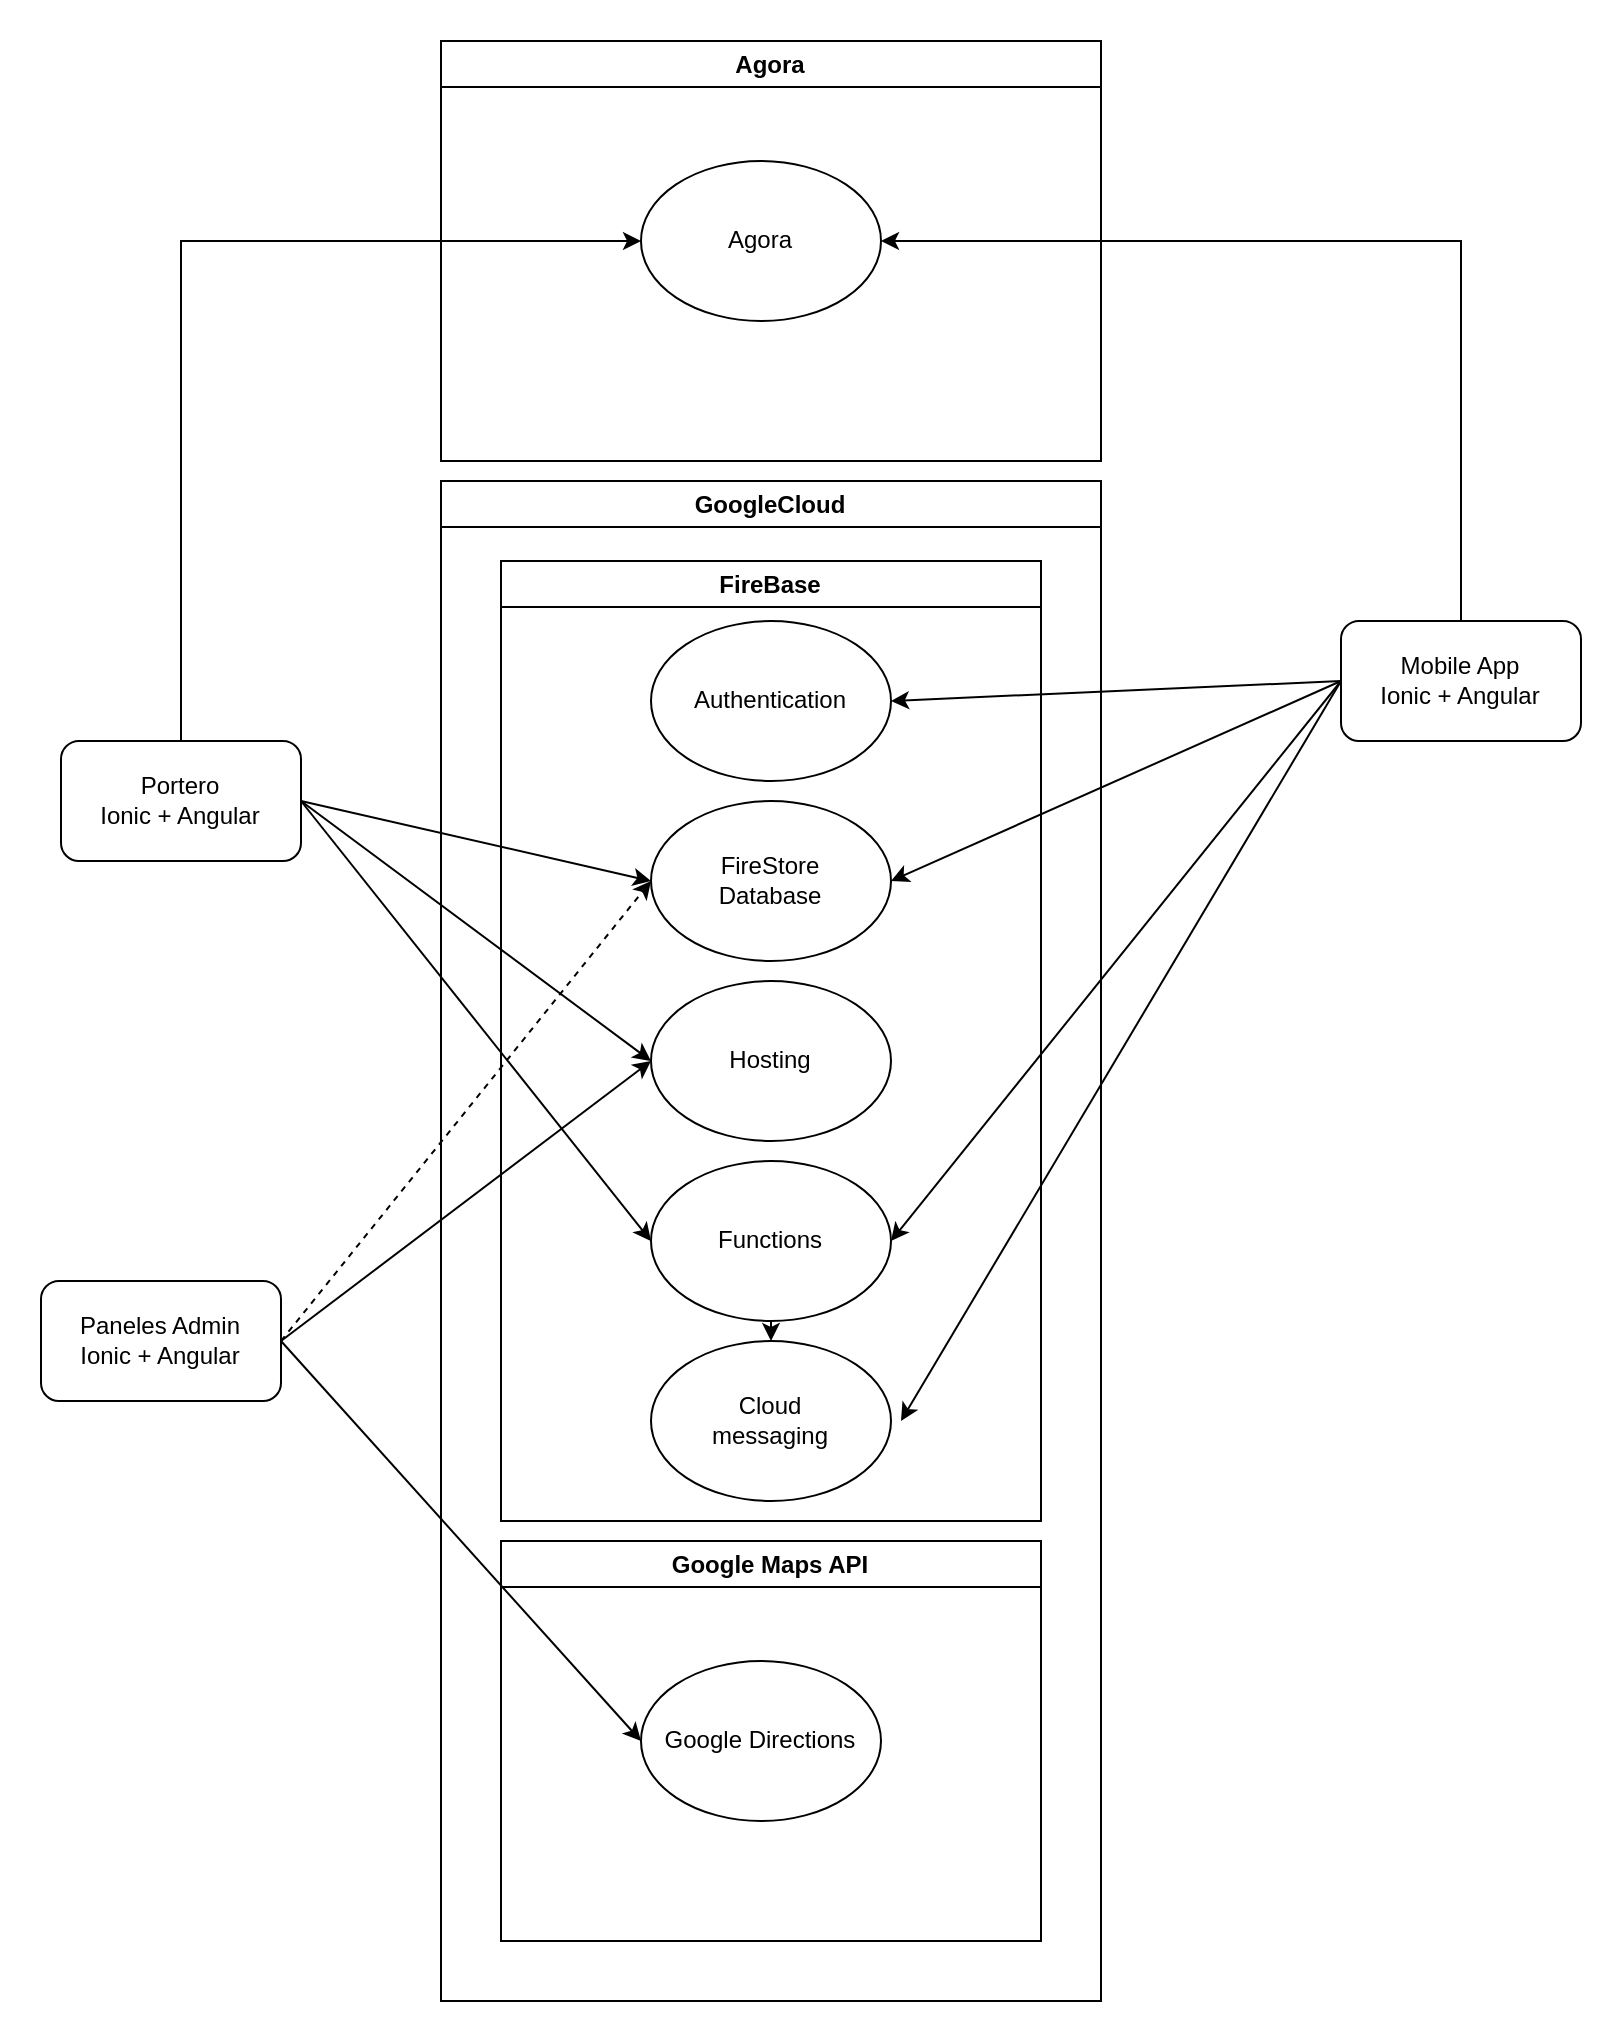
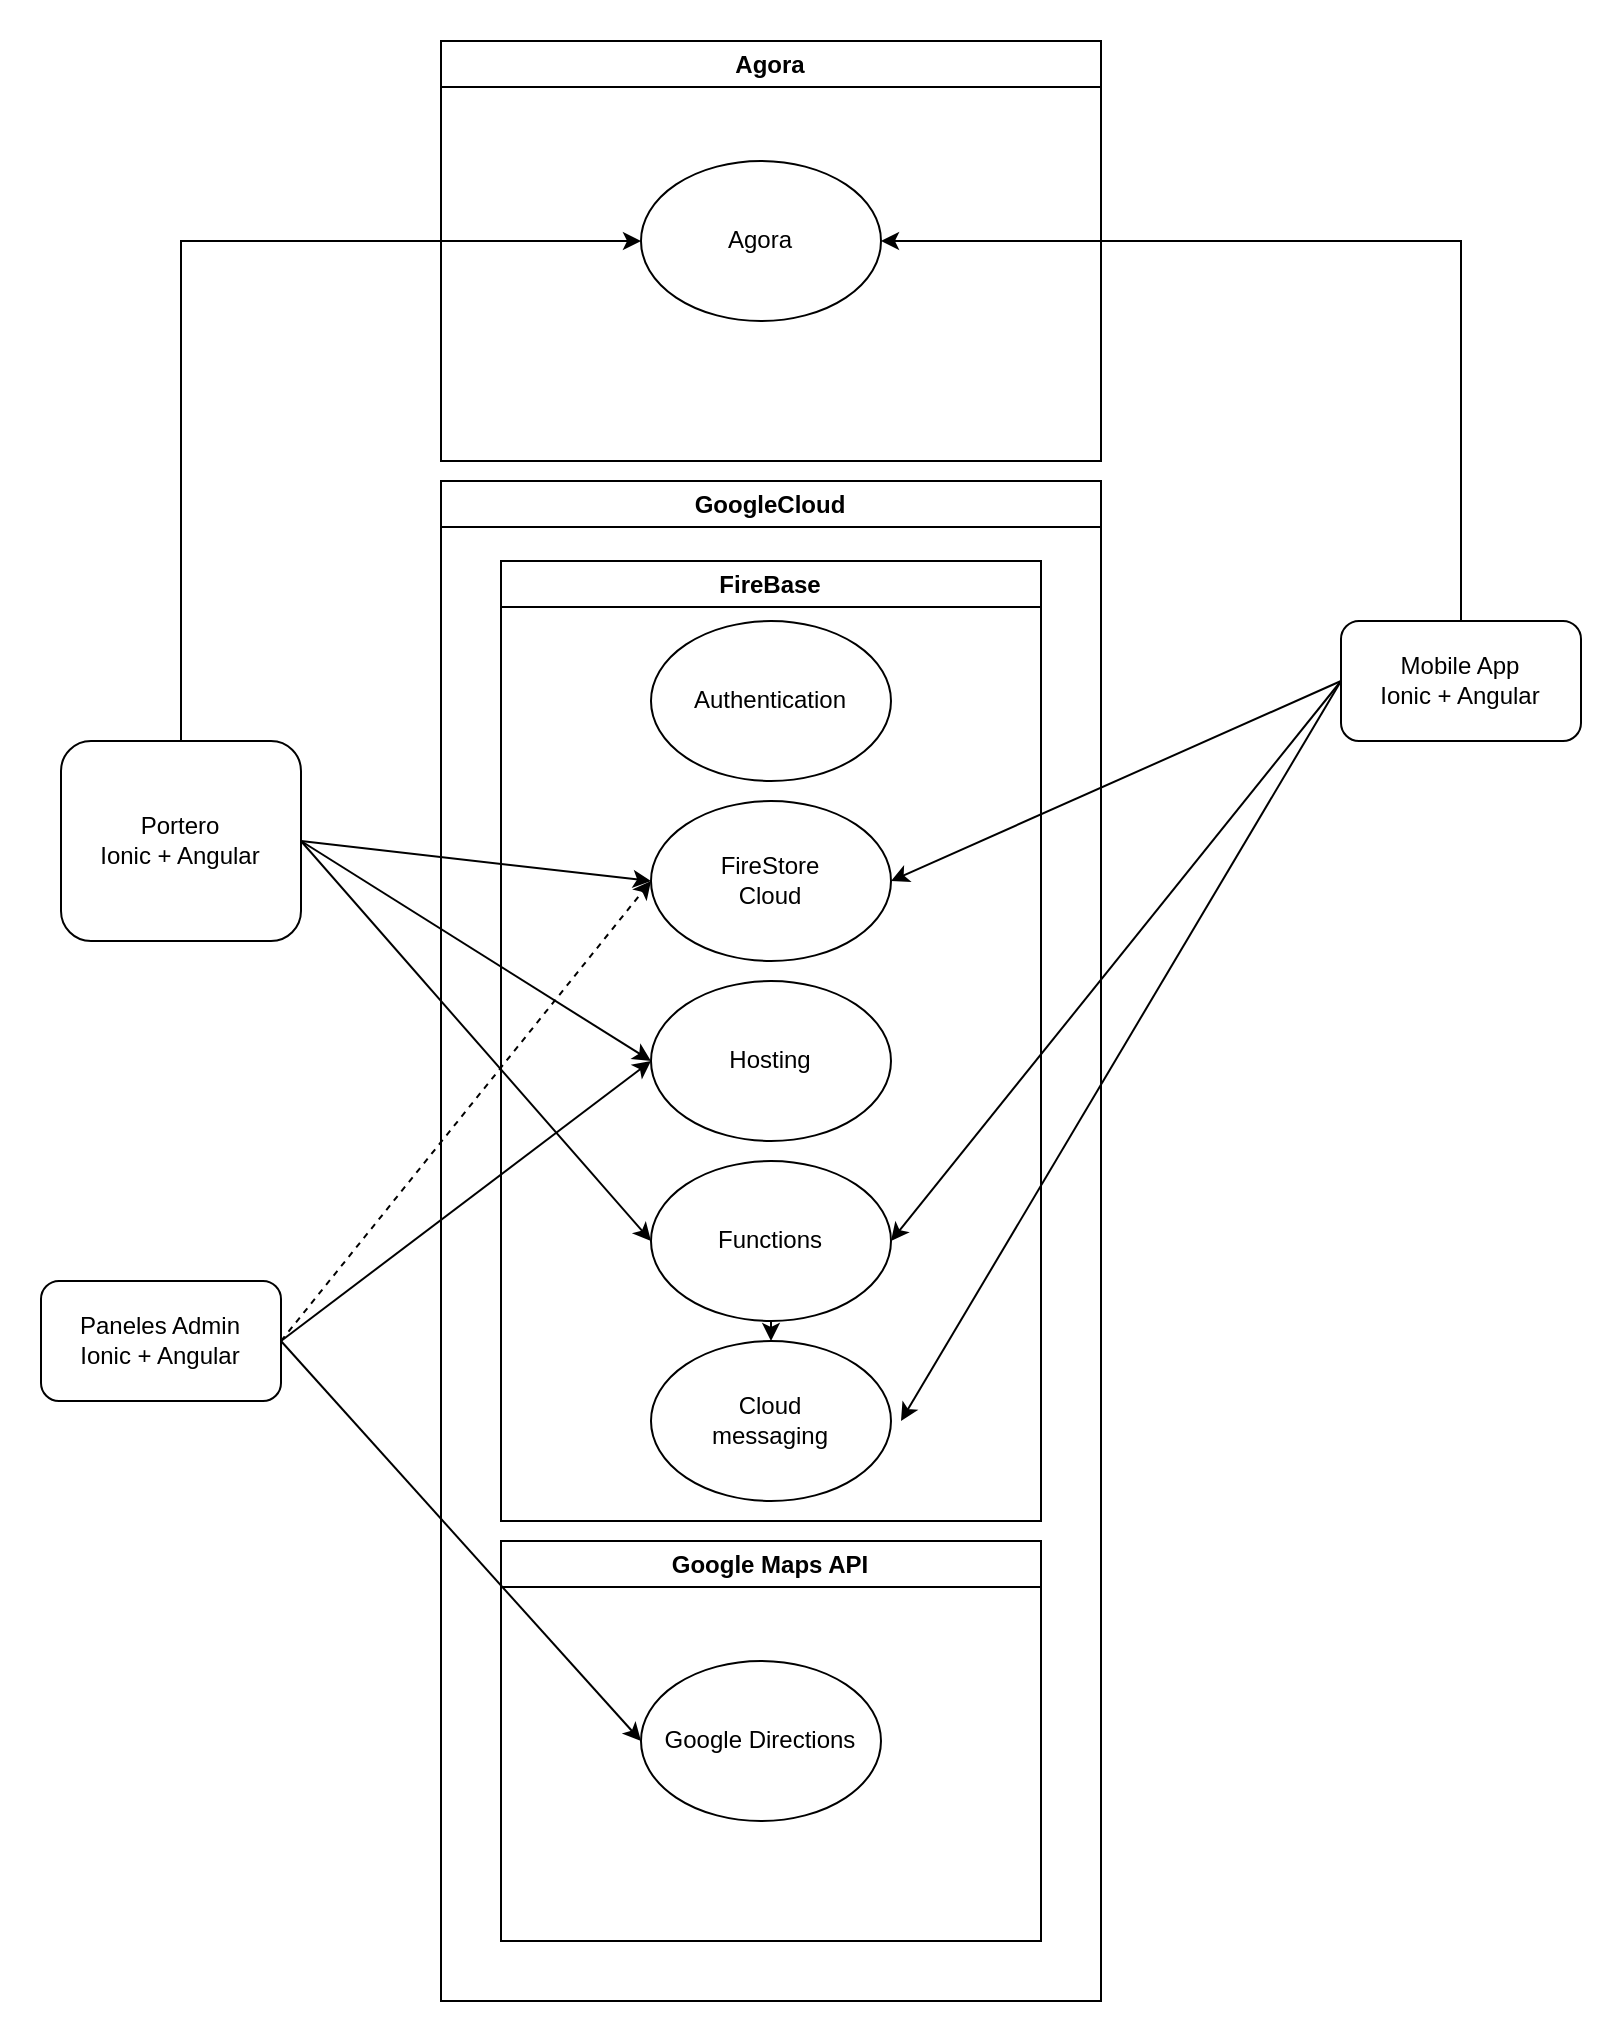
(1118, 691) -> none
(181, 801) -> (181, 841)
(771, 881) -> (771, 881)
